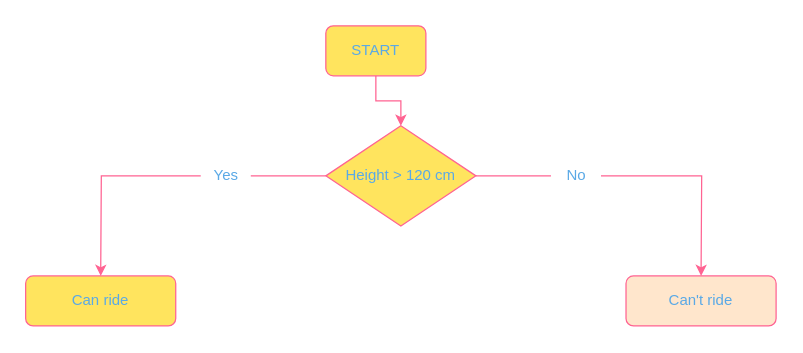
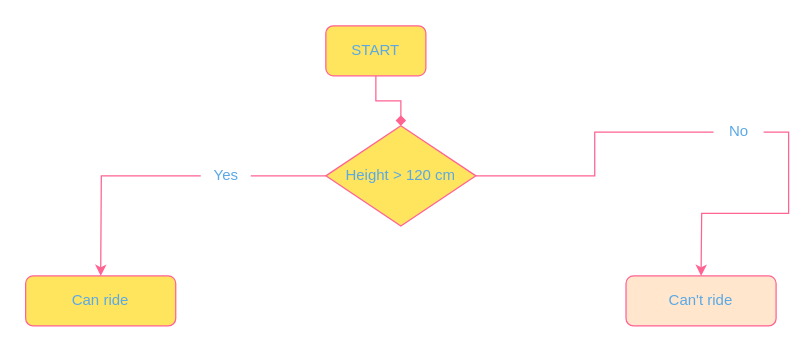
(401, 116) -> (401, 115)
(576, 176) -> (738, 132)
